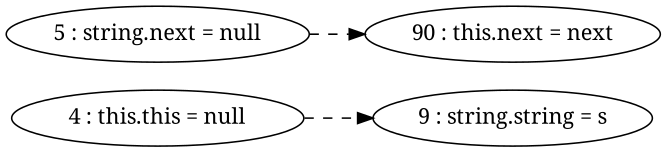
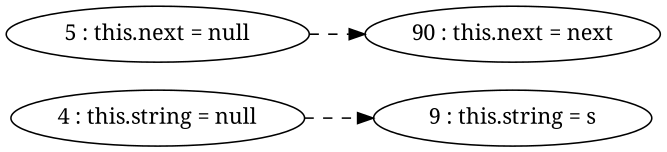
(158, 34) -> (158, 34)
(158, 118) -> (158, 118)
(513, 118) -> (513, 118)
